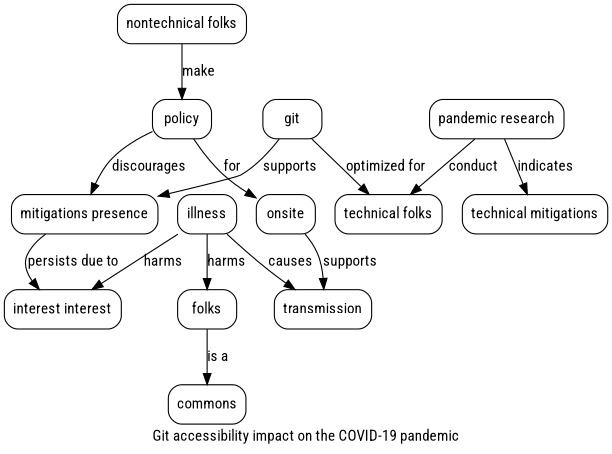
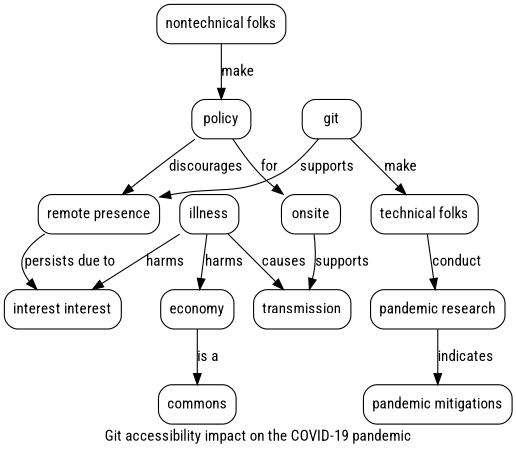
(447, 163) -> (430, 256)
(386, 167) -> (401, 167)
(85, 214) -> (99, 214)
(535, 214) -> (438, 404)
(207, 309) -> (197, 309)
